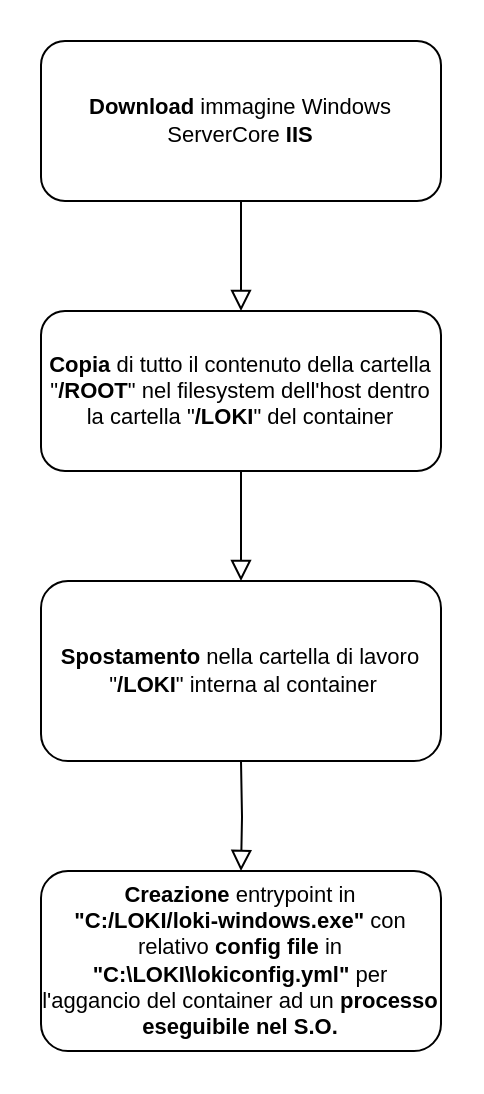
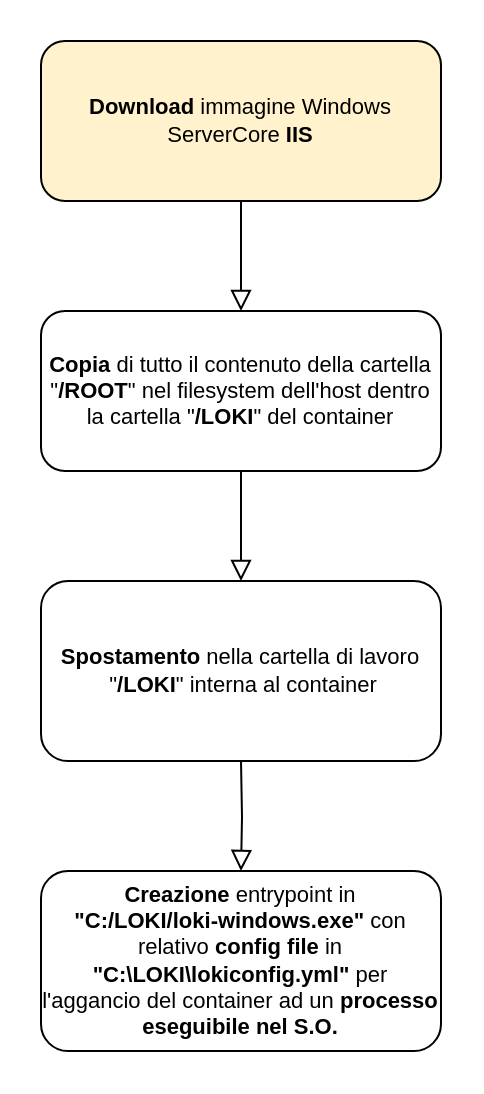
(241, 121) -> (241, 121)
